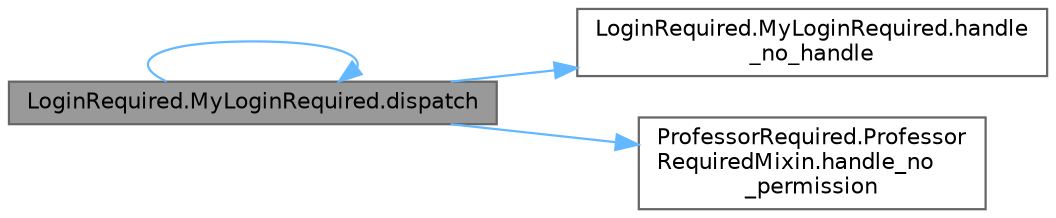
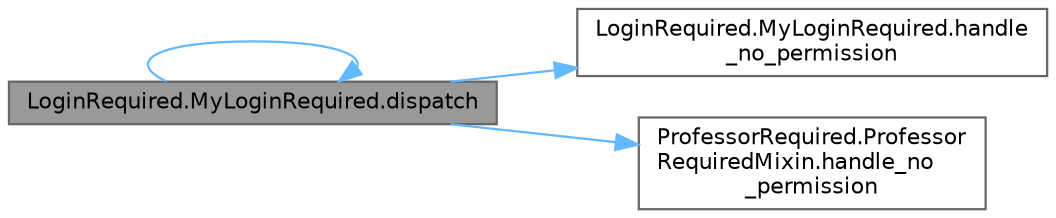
(812, 43) -> (812, 43)
